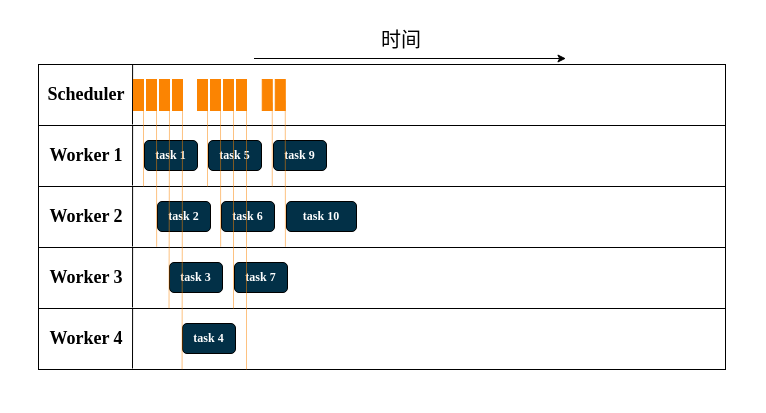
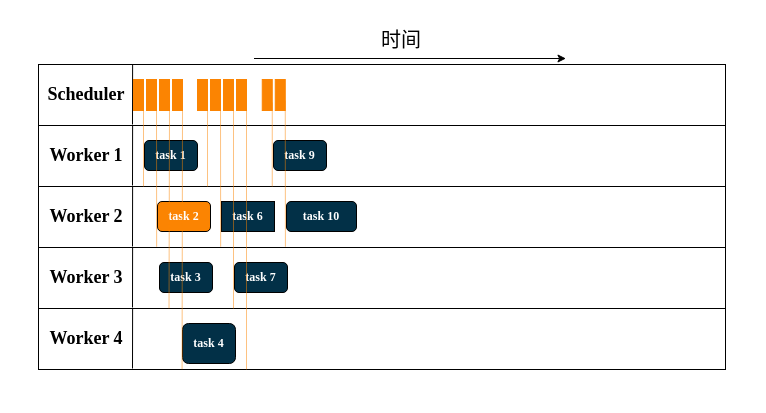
(235, 156) -> none
(184, 217) -> (184, 217)
(248, 217) -> (248, 217)
(196, 278) -> (186, 278)
(209, 339) -> (209, 344)
